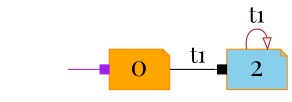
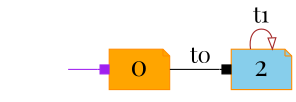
(198, 57) -> (200, 57)
